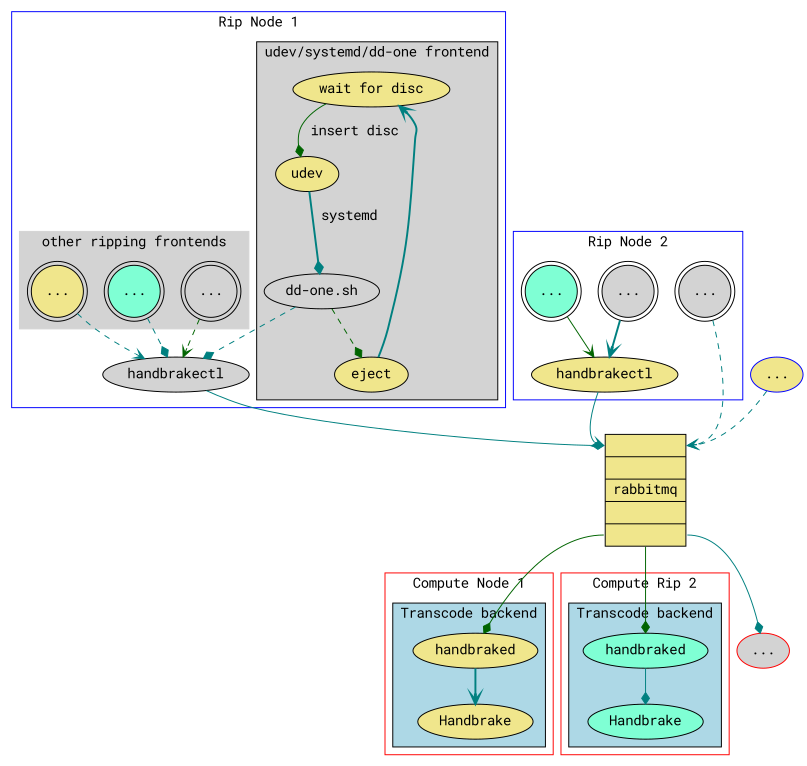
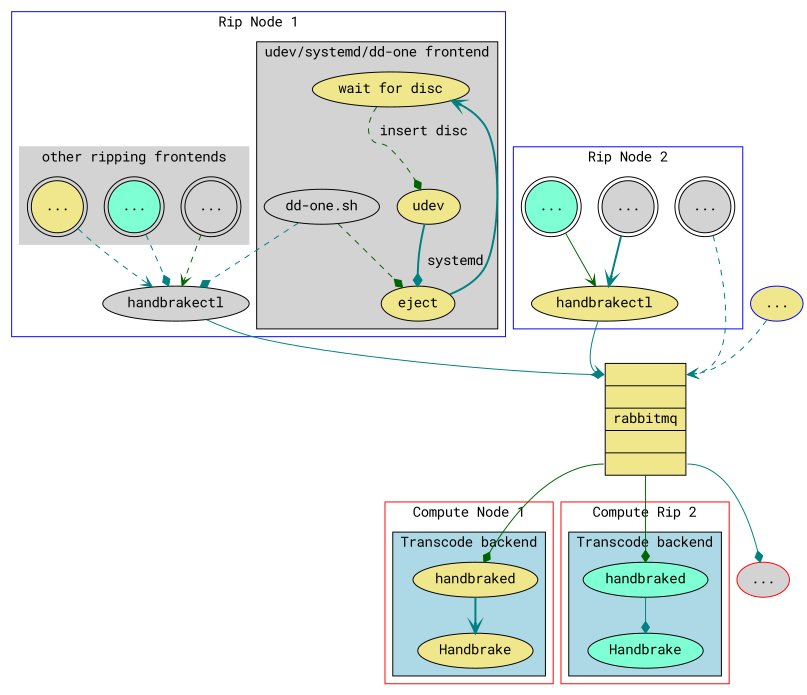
(305, 120) -> (383, 144)
(314, 227) -> (420, 249)
